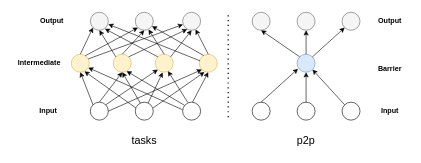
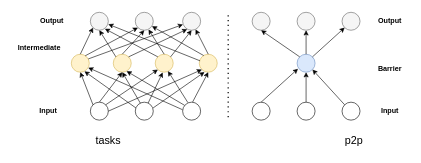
(39, 63) -> (39, 48)
(144, 141) -> (108, 141)
(306, 141) -> (354, 141)
